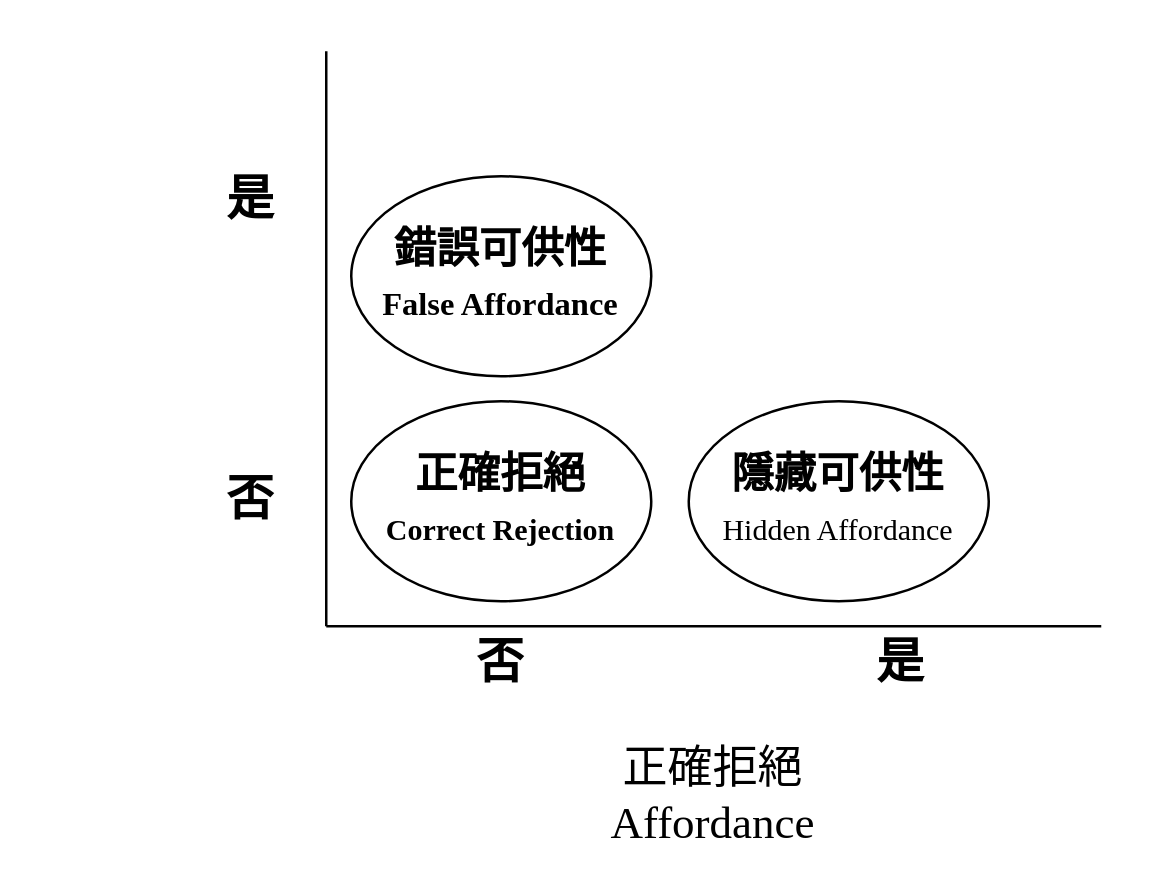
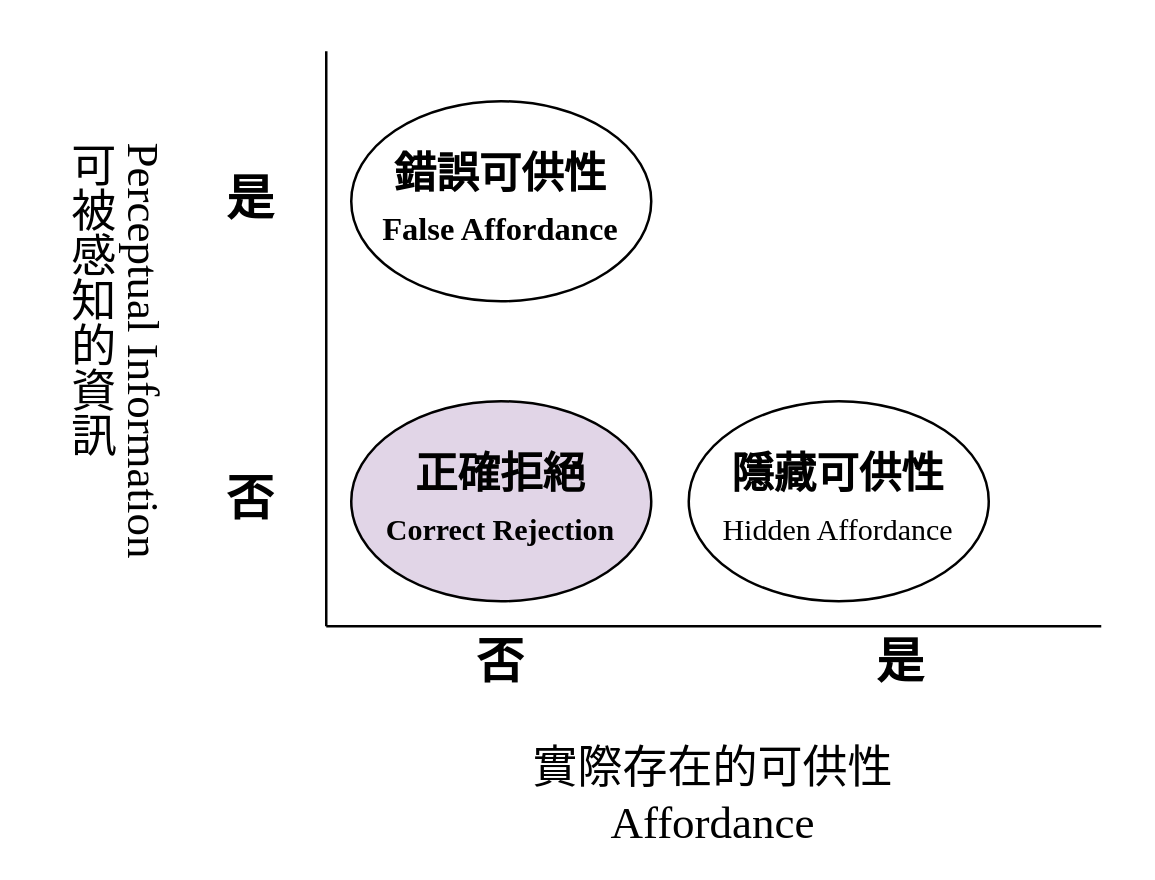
(501, 276) -> (501, 201)
none -> (114, 376)
(501, 501) -> (501, 501)
(714, 780) -> (714, 780)
